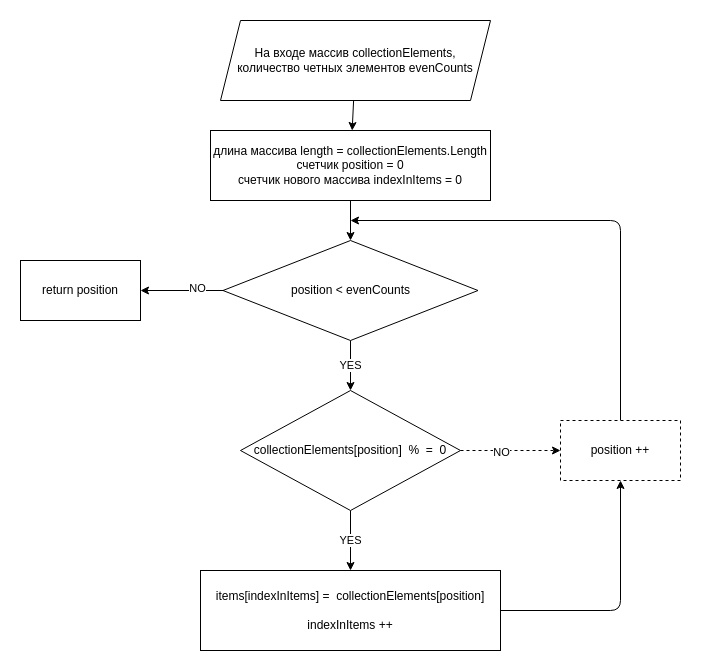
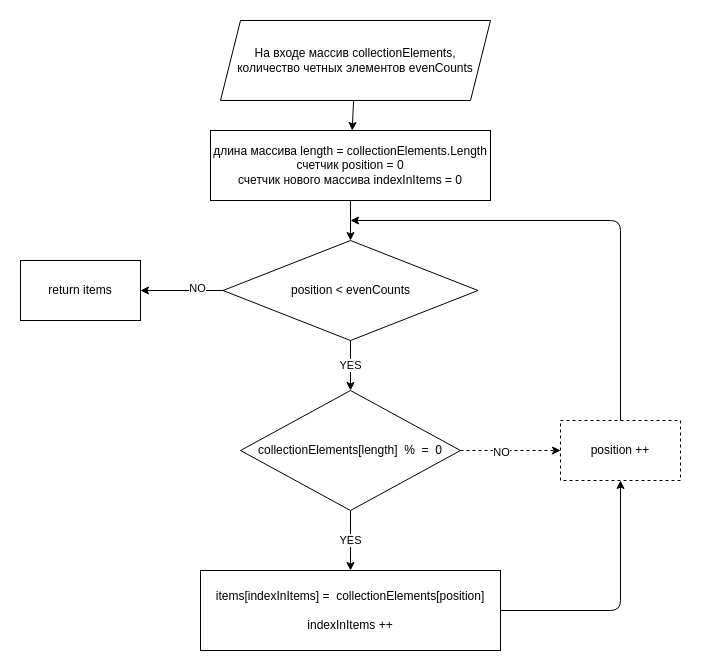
(81, 291) -> (81, 291)
(351, 451) -> (351, 451)
